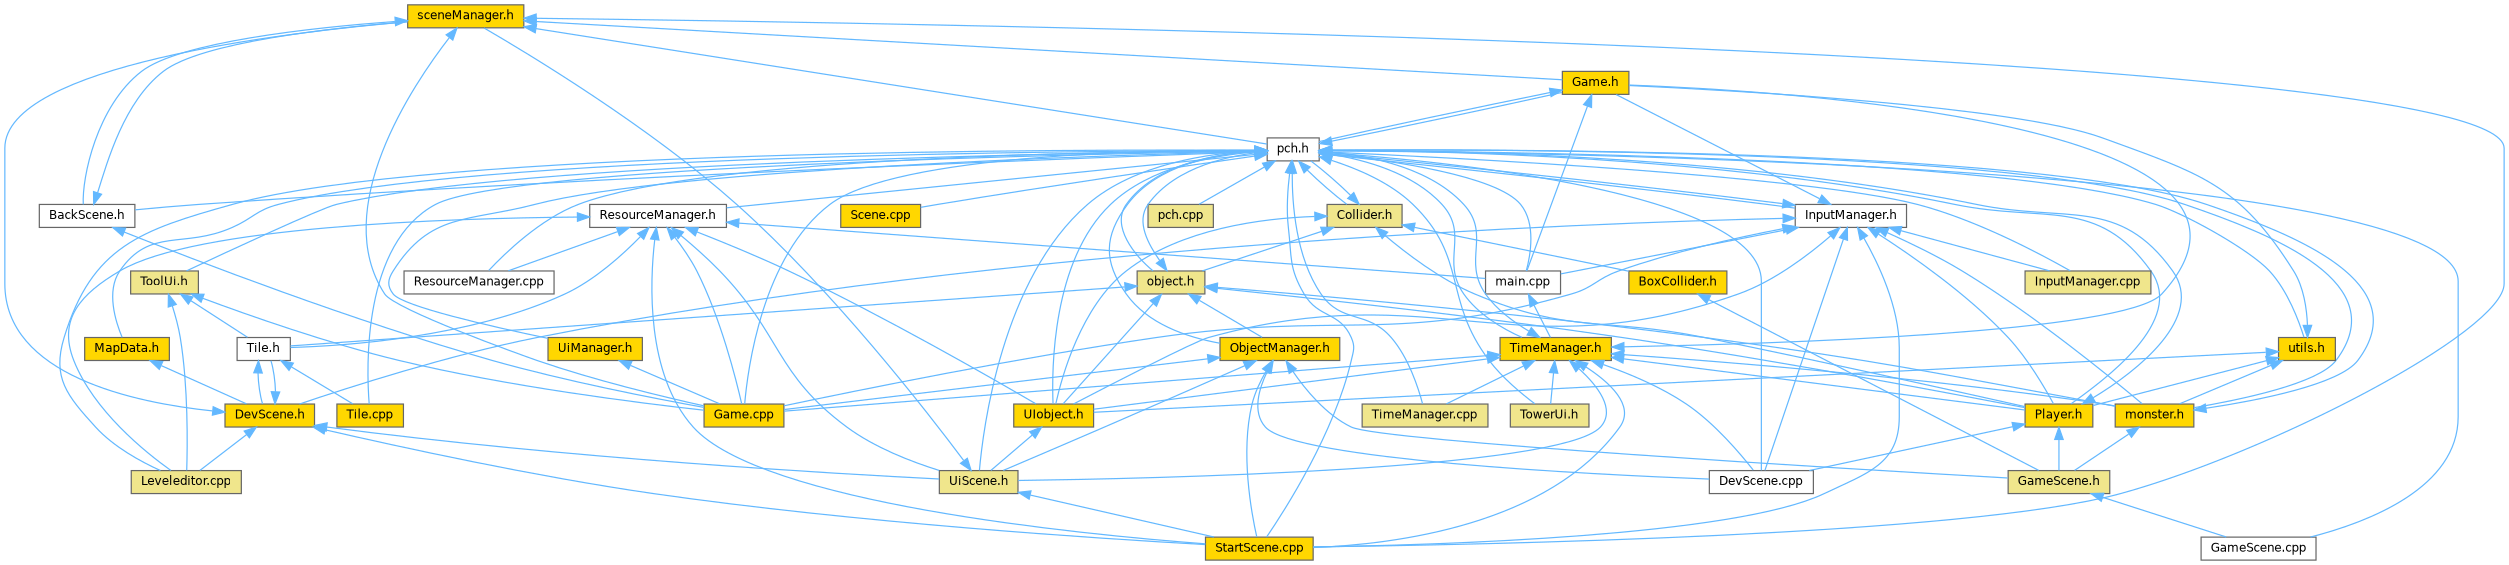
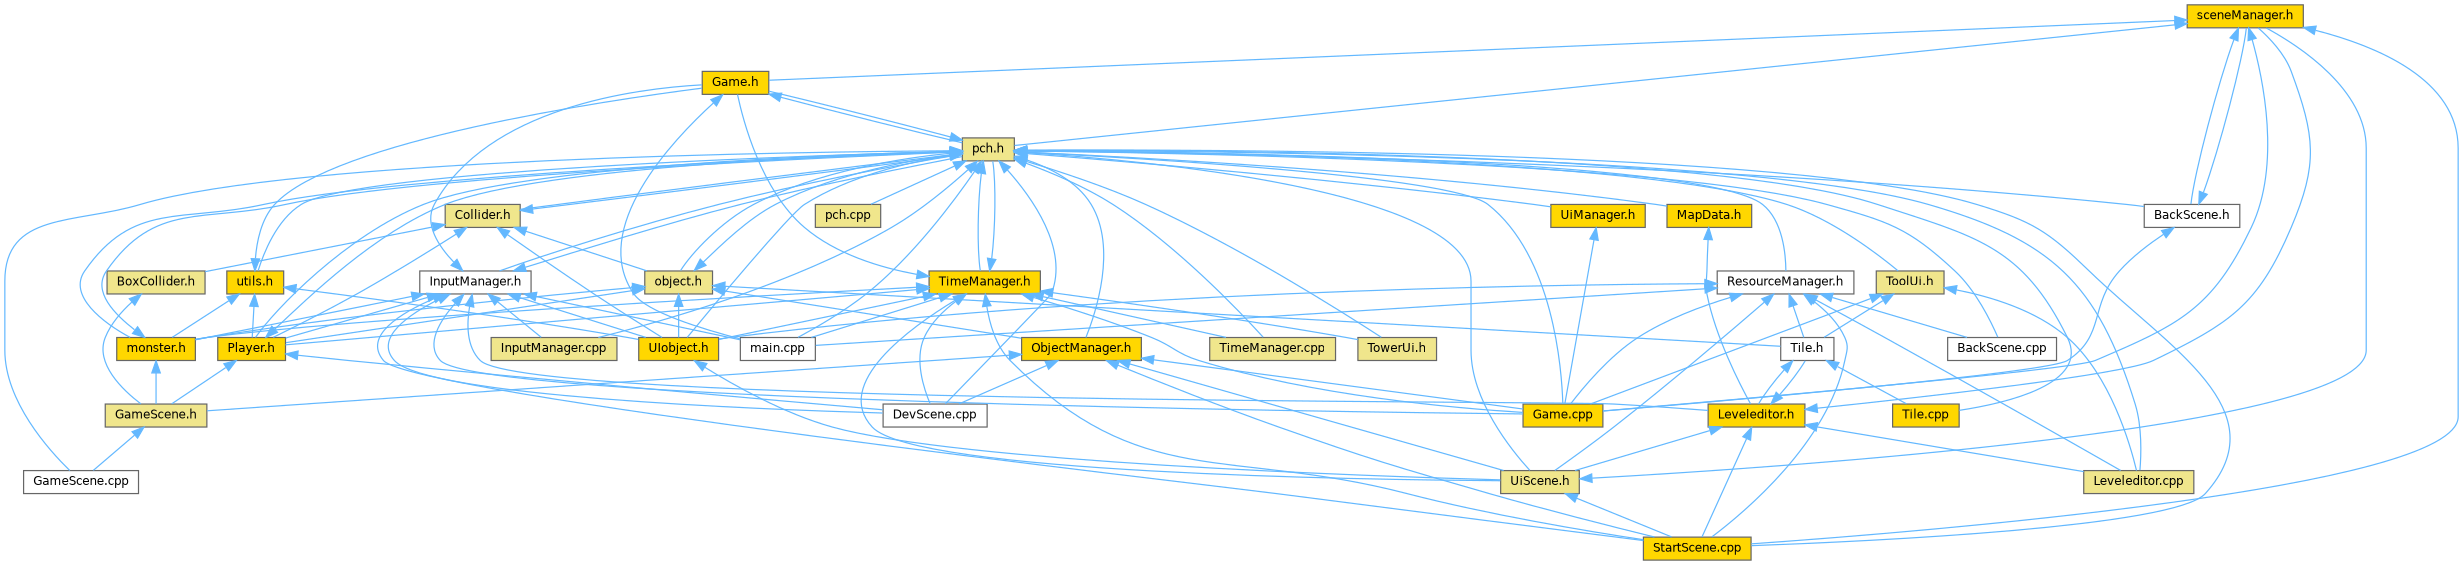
(1293, 149) -> (988, 149)
(881, 216) -> none
(479, 282) -> (2002, 349)
(1678, 282) -> (156, 282)
(1542, 321) -> (898, 311)
(270, 416) -> (1757, 416)
